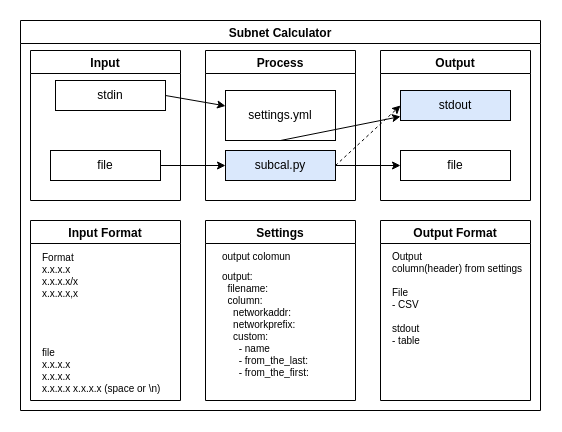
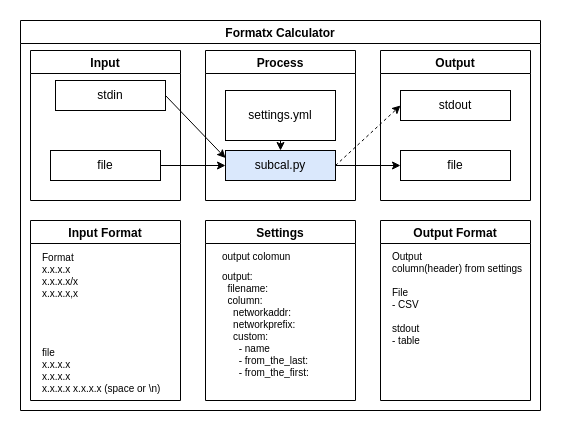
(280, 33) -> (280, 33)
(192, 100) -> (193, 124)
(456, 106) -> (456, 106)
(329, 131) -> (281, 142)
